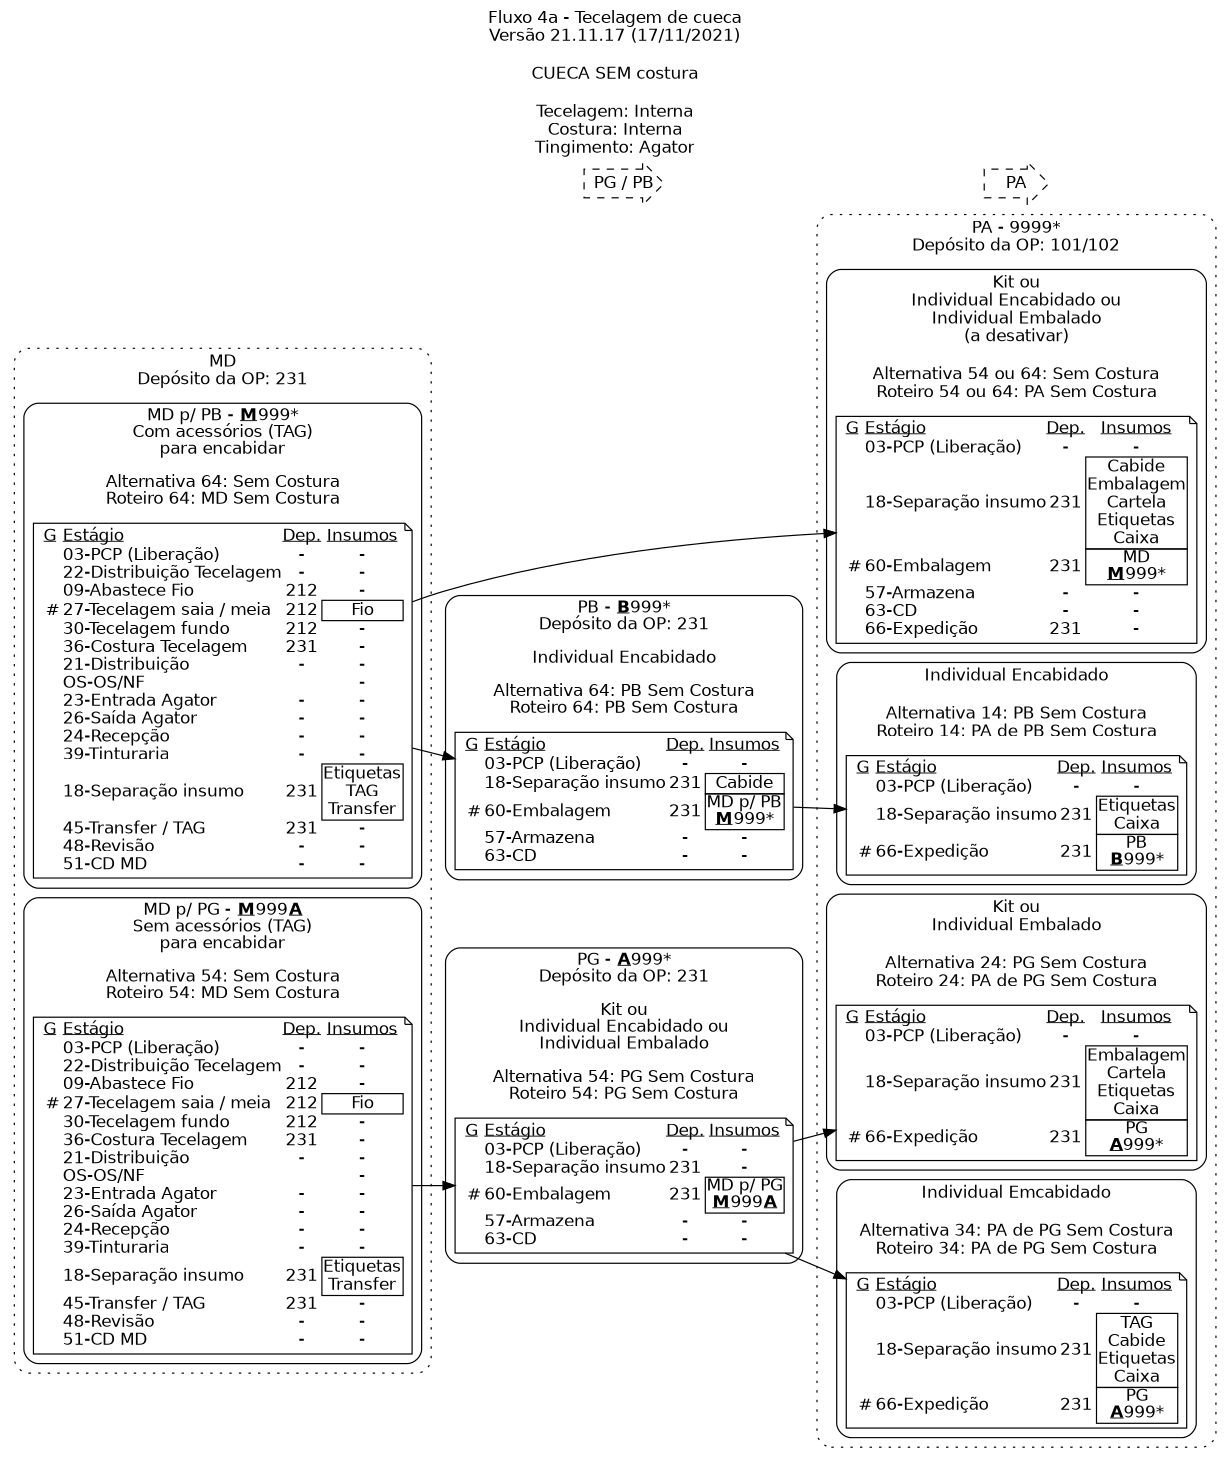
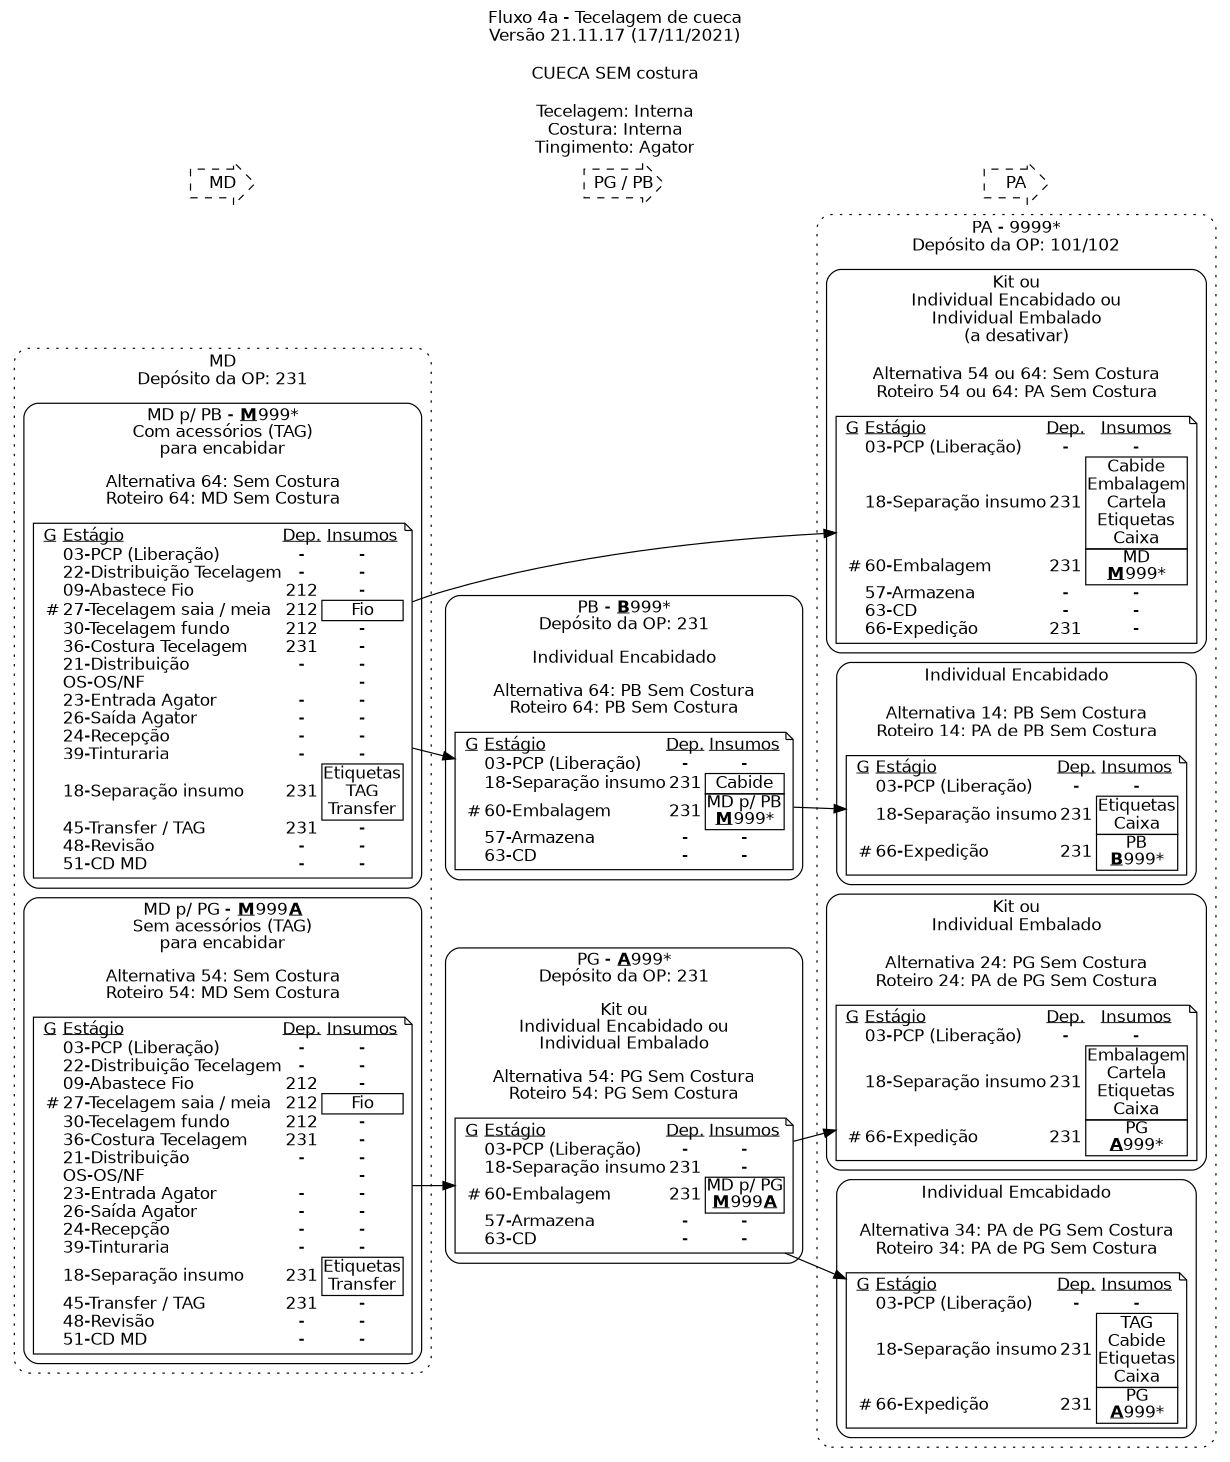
none -> (223, 183)
